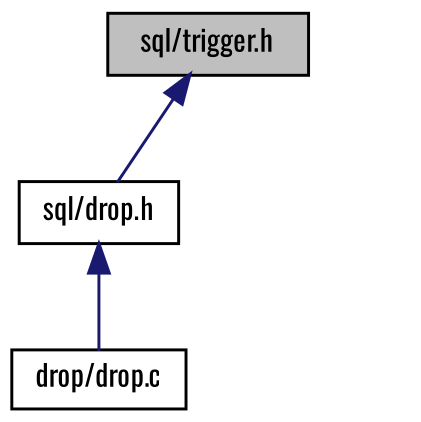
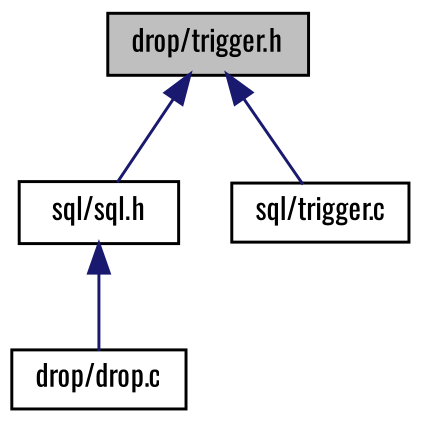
(208, 44) -> (208, 44)
(99, 213) -> (99, 213)
none -> (320, 213)
